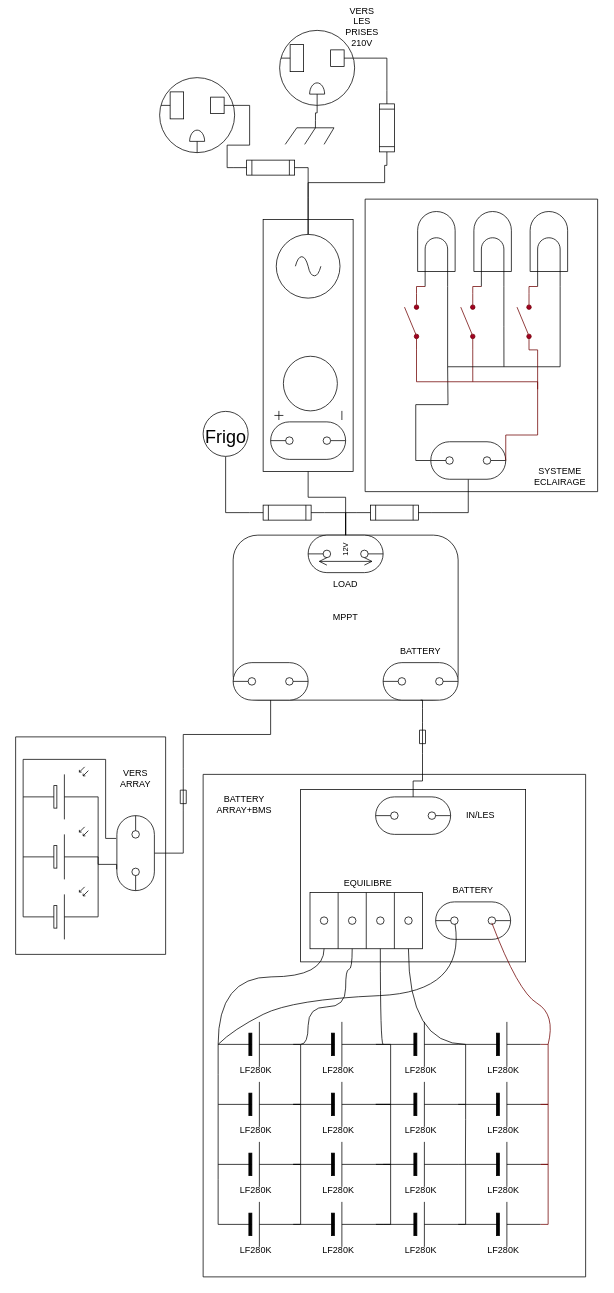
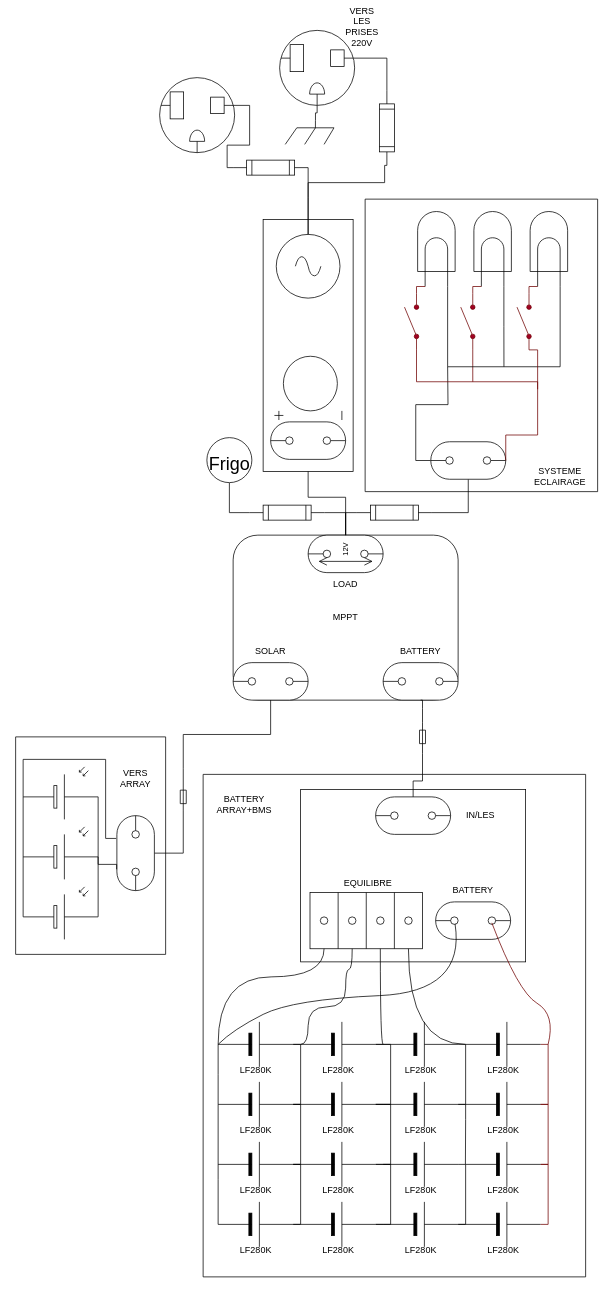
(362, 27) -> (362, 27)
(225, 434) -> (229, 460)
none -> (270, 651)
